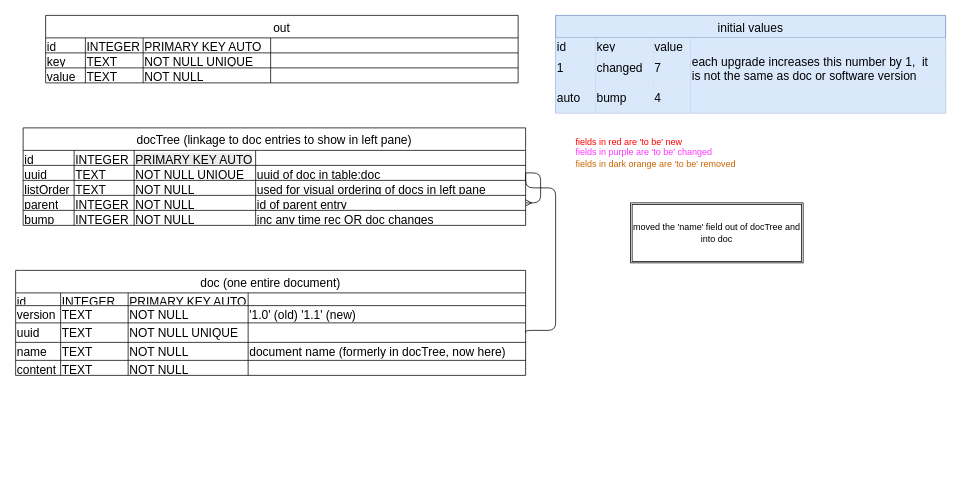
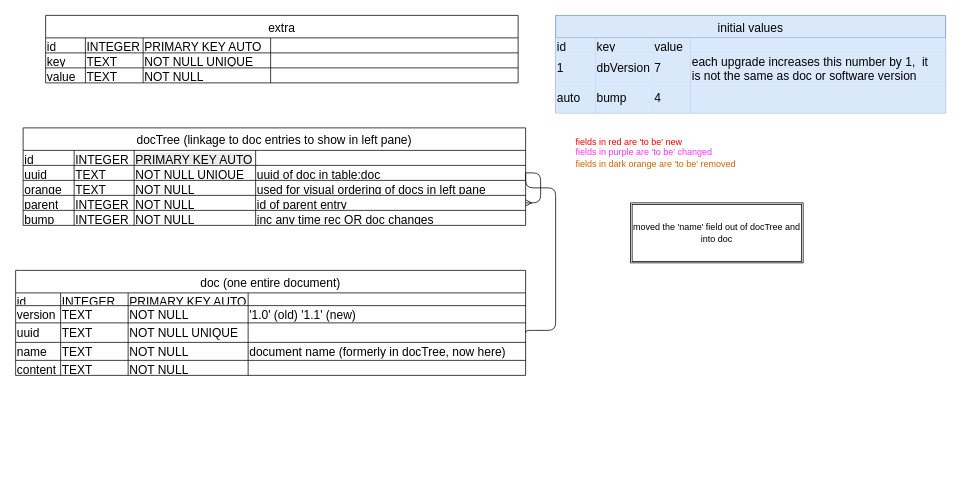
(281, 28) -> (281, 28)
(620, 68) -> (625, 68)
(51, 188) -> (45, 188)
